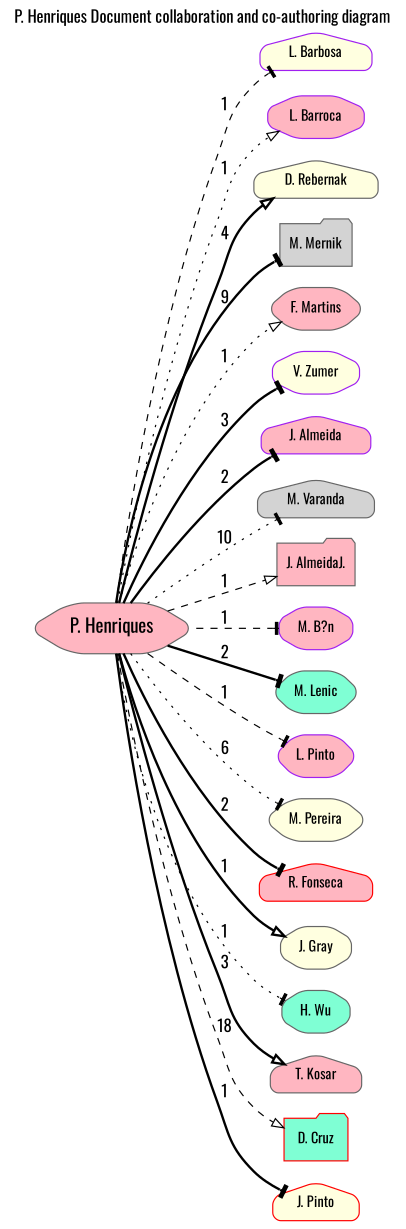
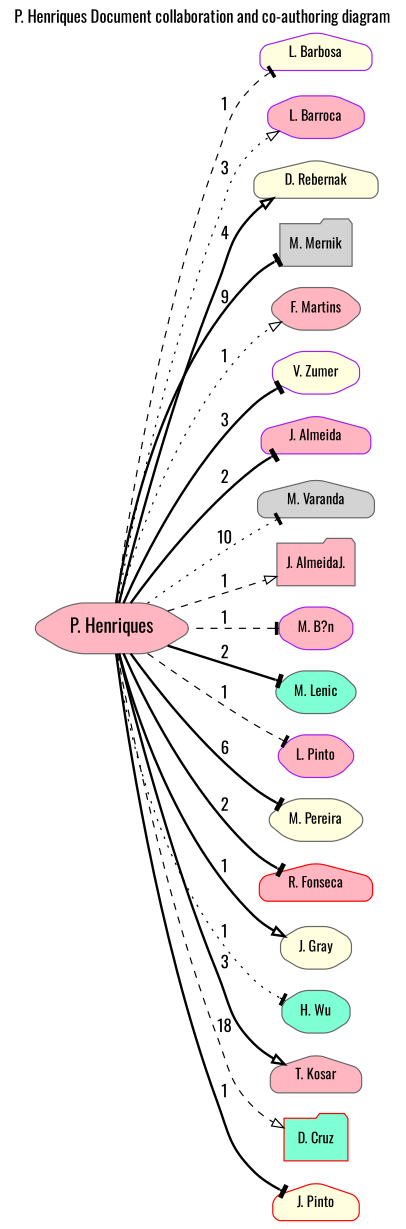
(225, 170) -> (225, 170)
(197, 735) -> (197, 735)
